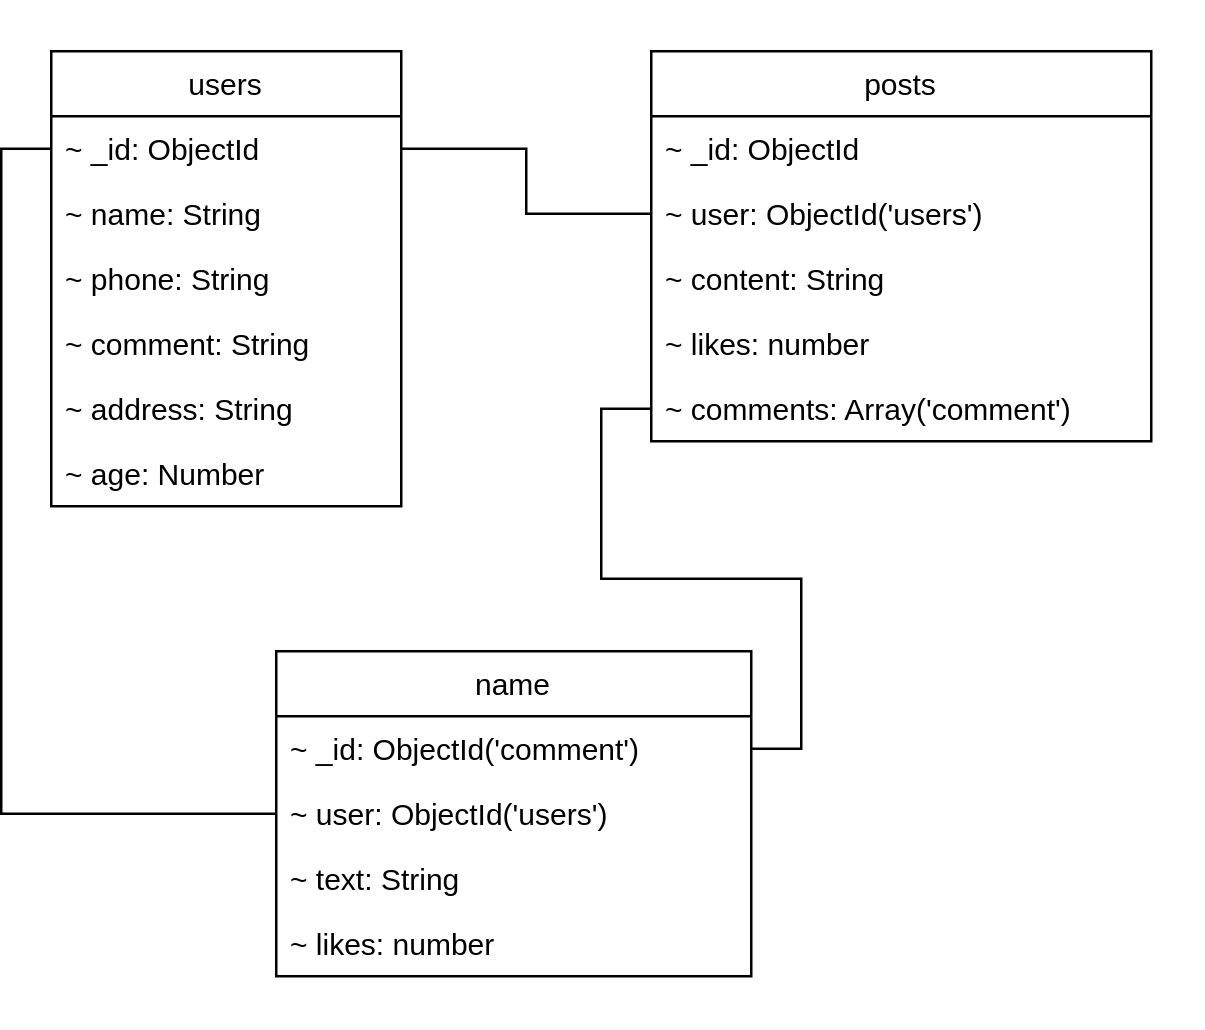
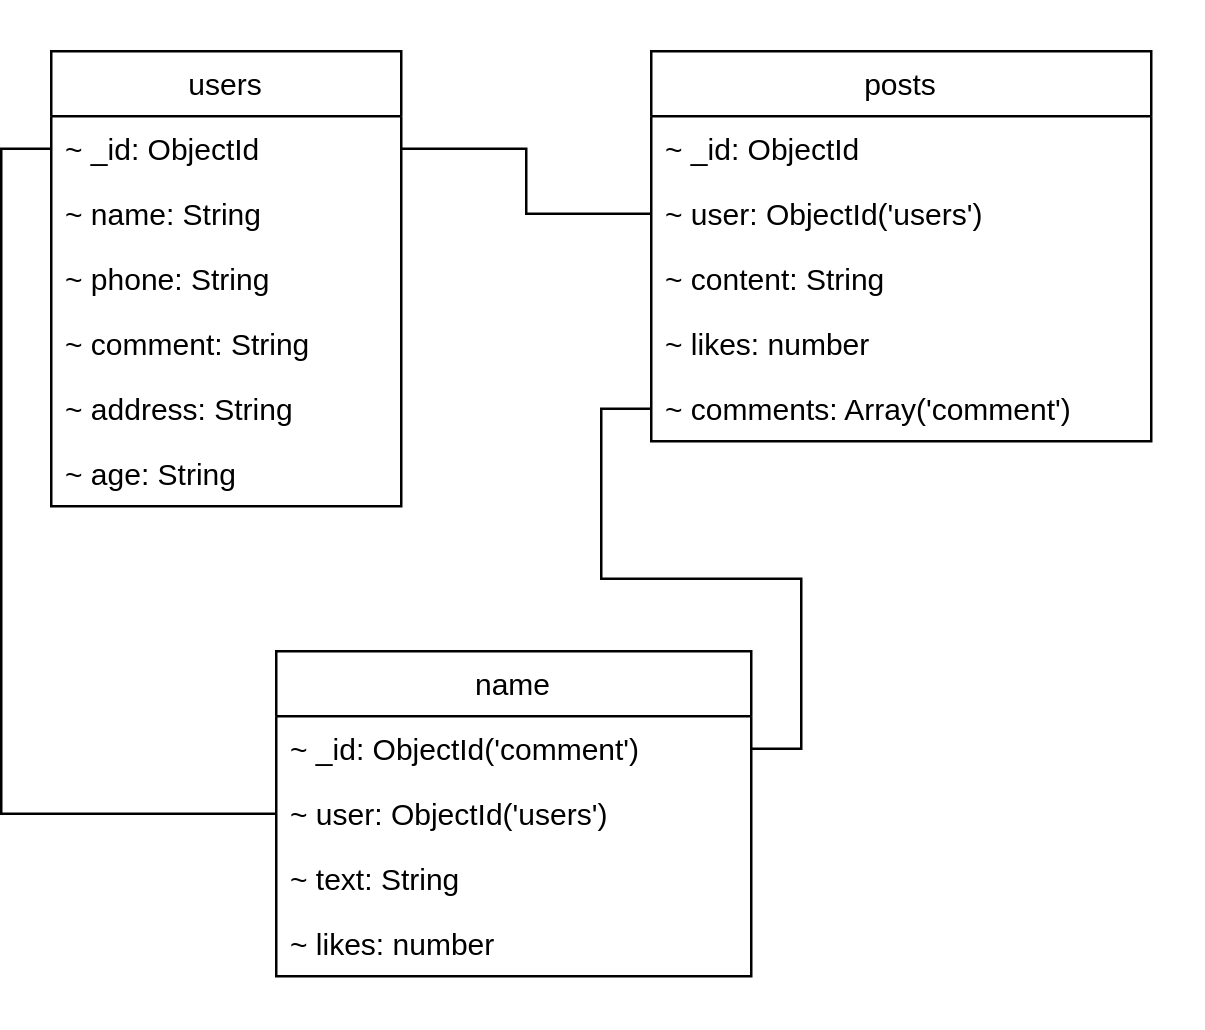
(163, 475) -> (159, 475)
